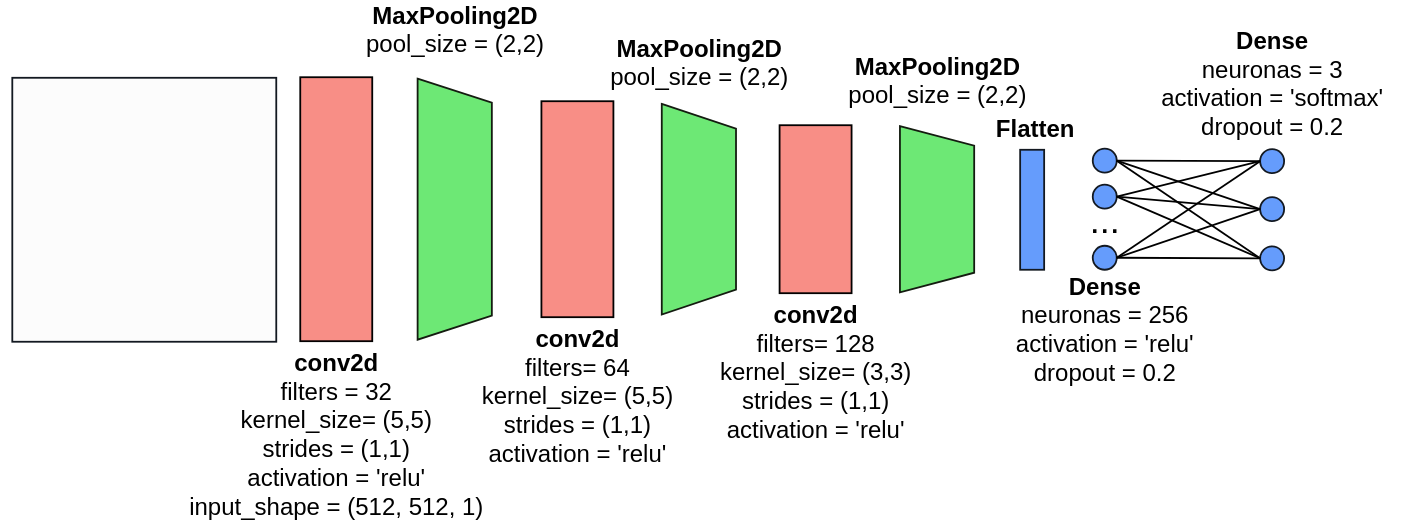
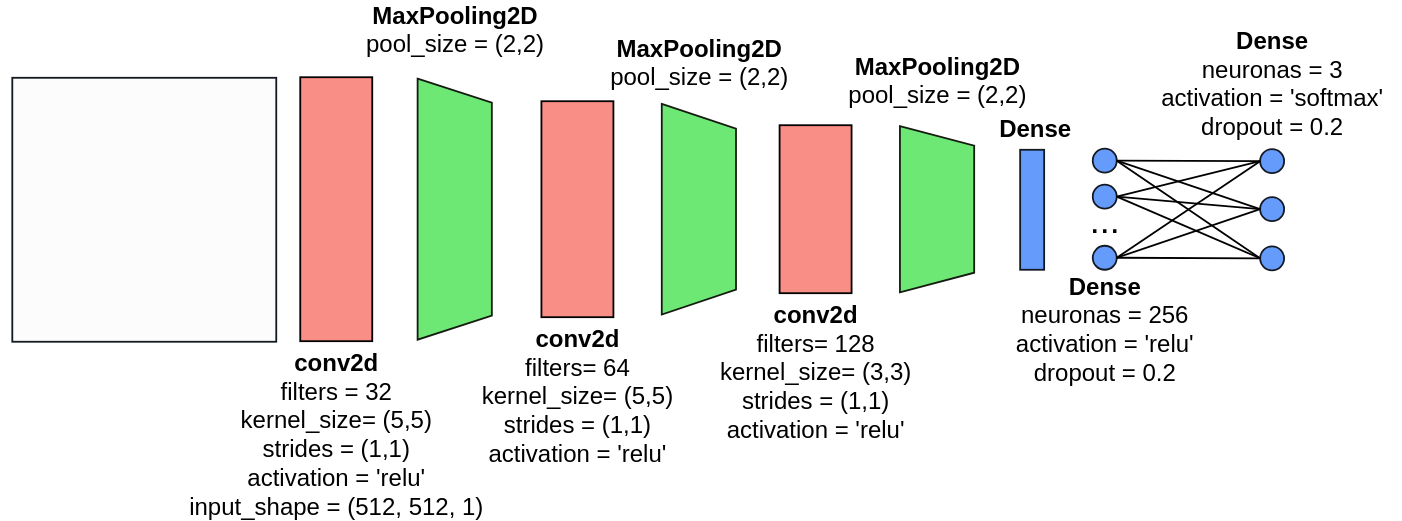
(1036, 128) -> (1036, 128)
